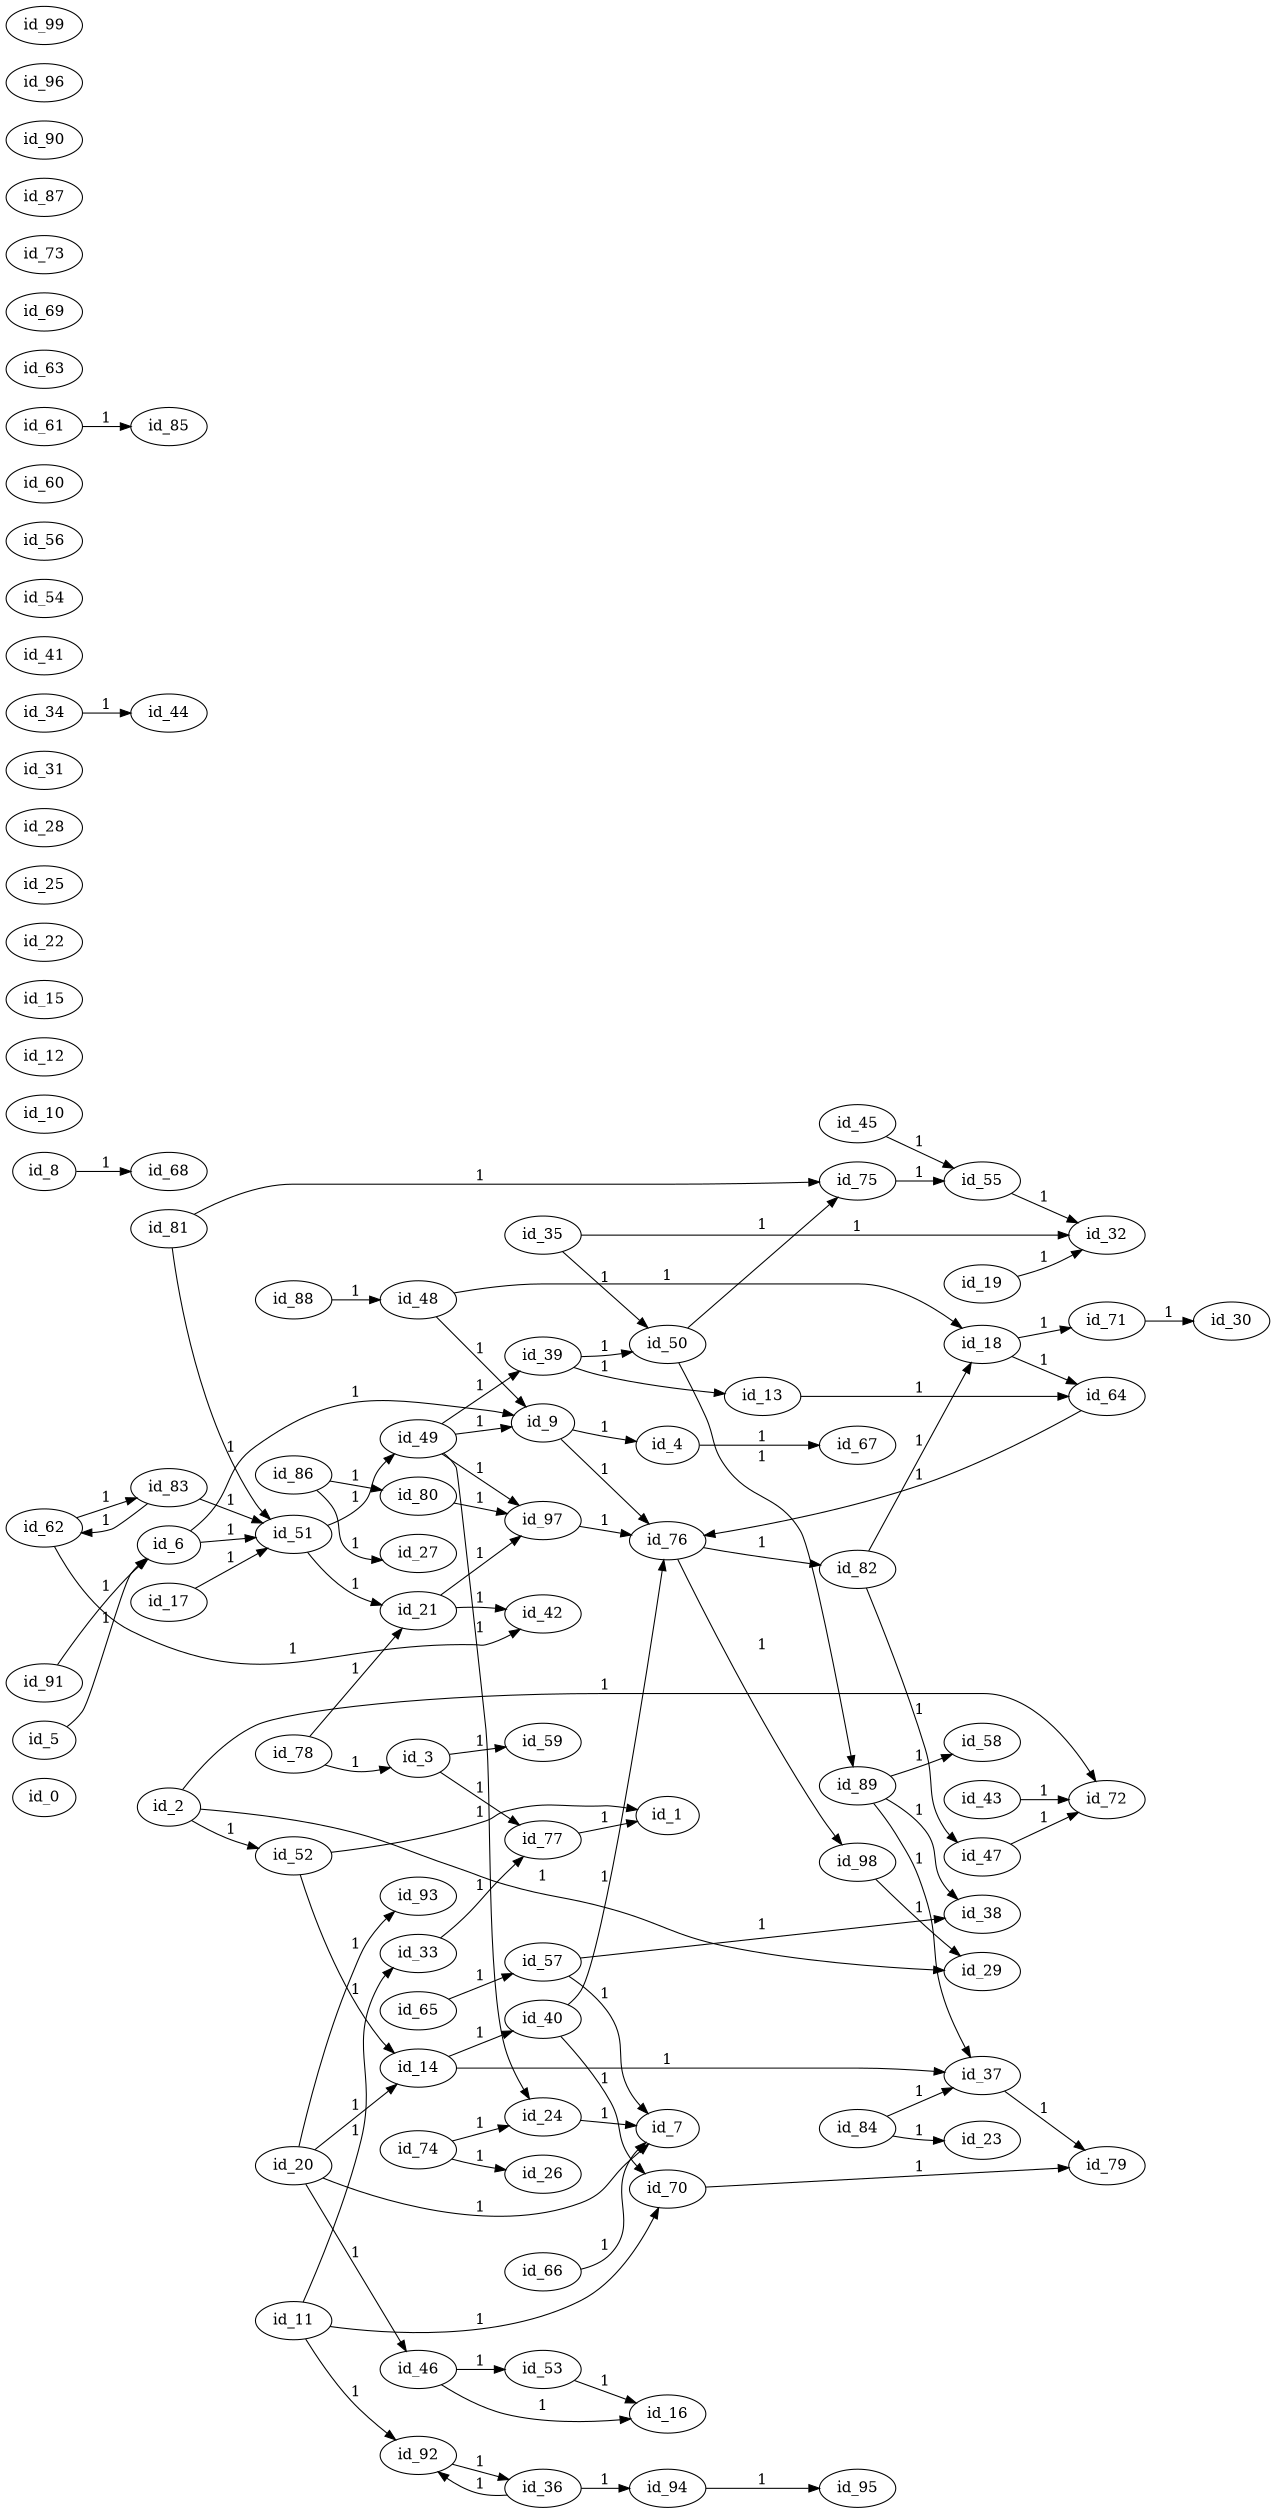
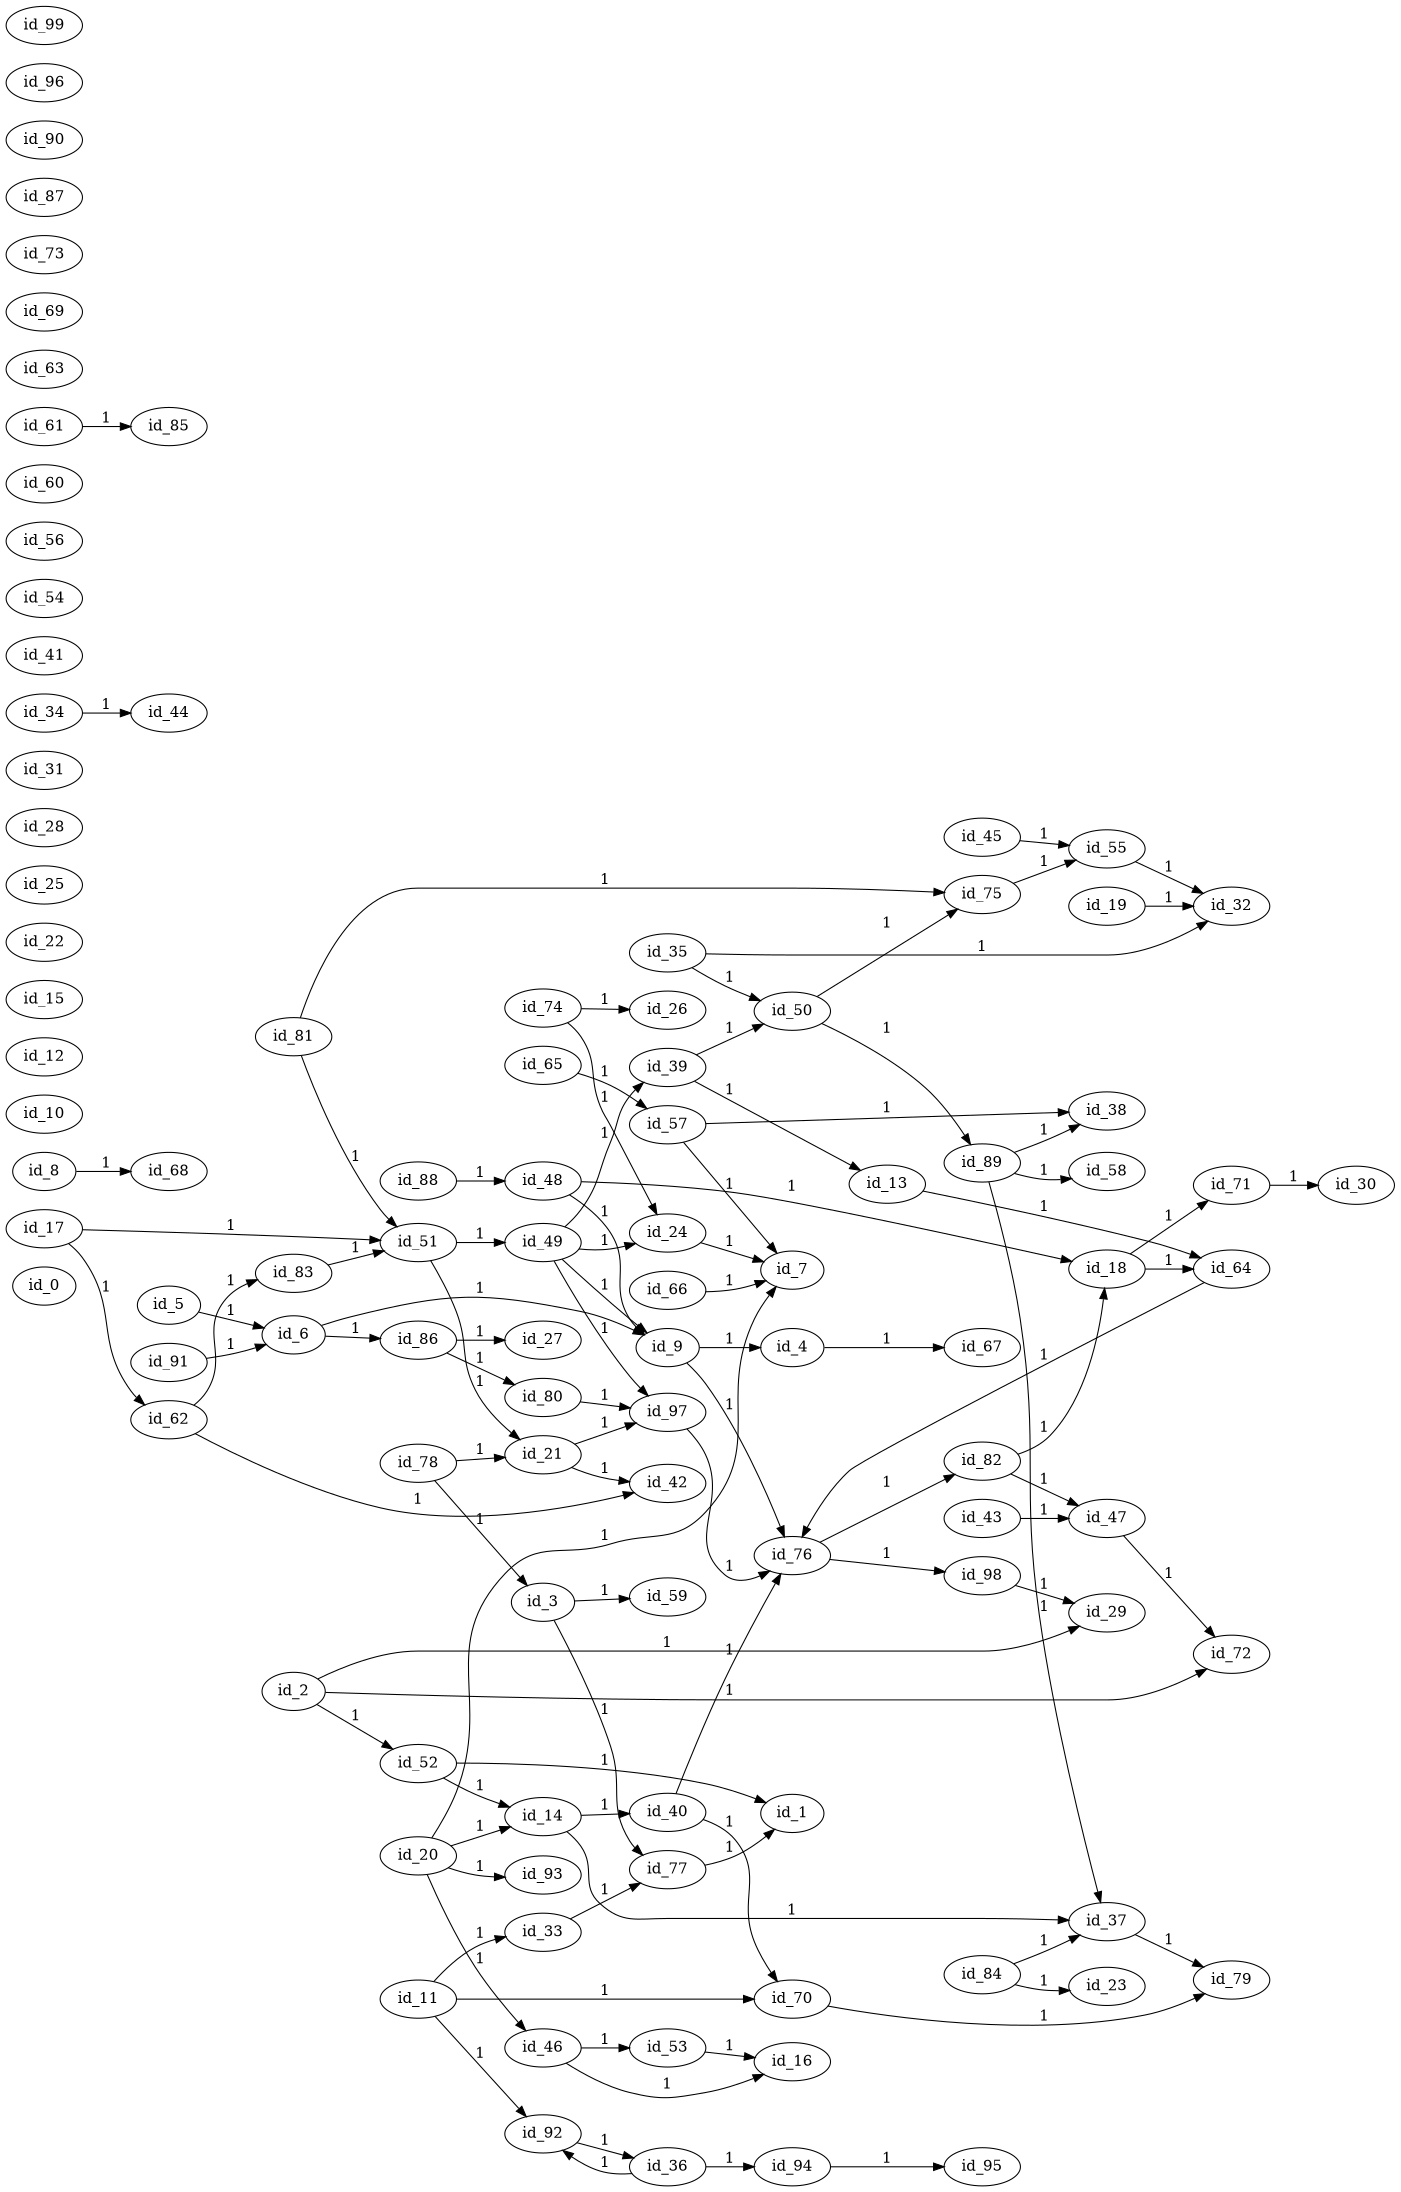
(122, 1523) -> (106, 1319)
(223, 1540) -> (348, 1337)
(1039, 1800) -> (1039, 1518)
